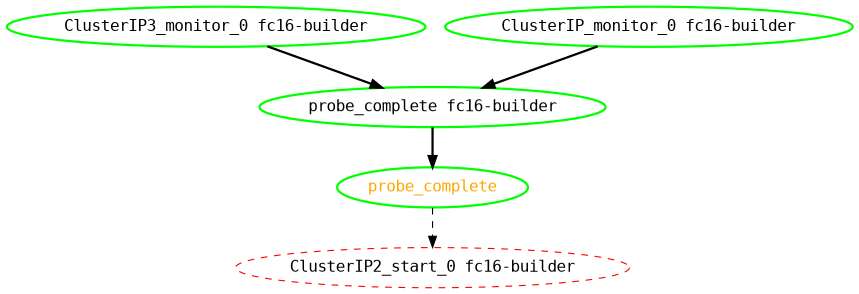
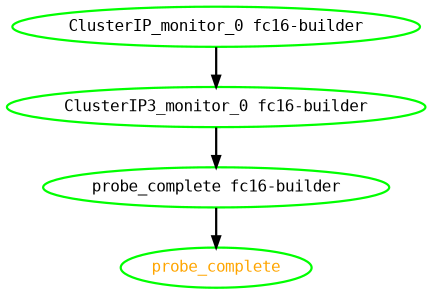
(546, 65) -> (216, 61)
(433, 268) -> none
